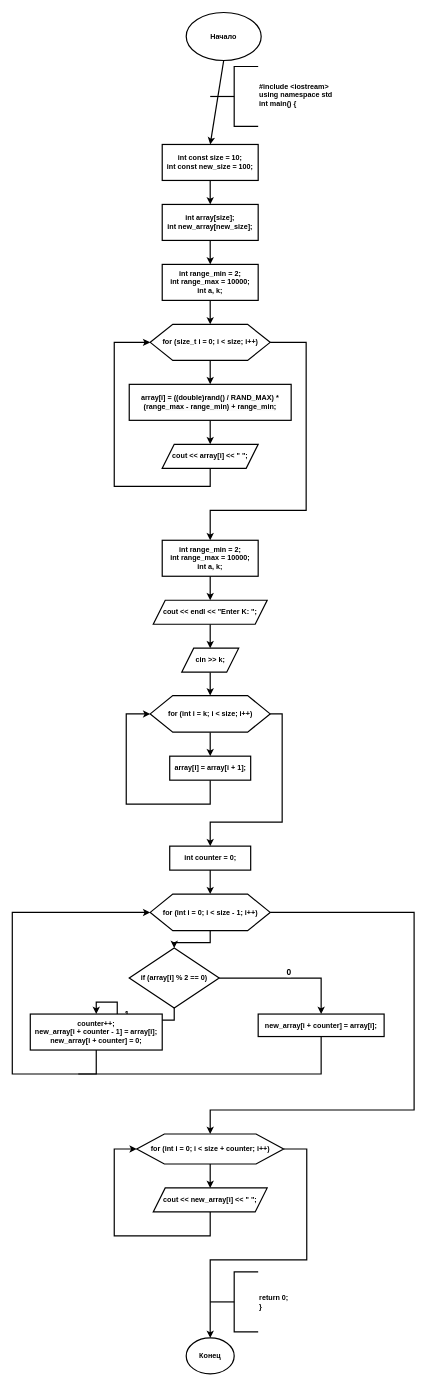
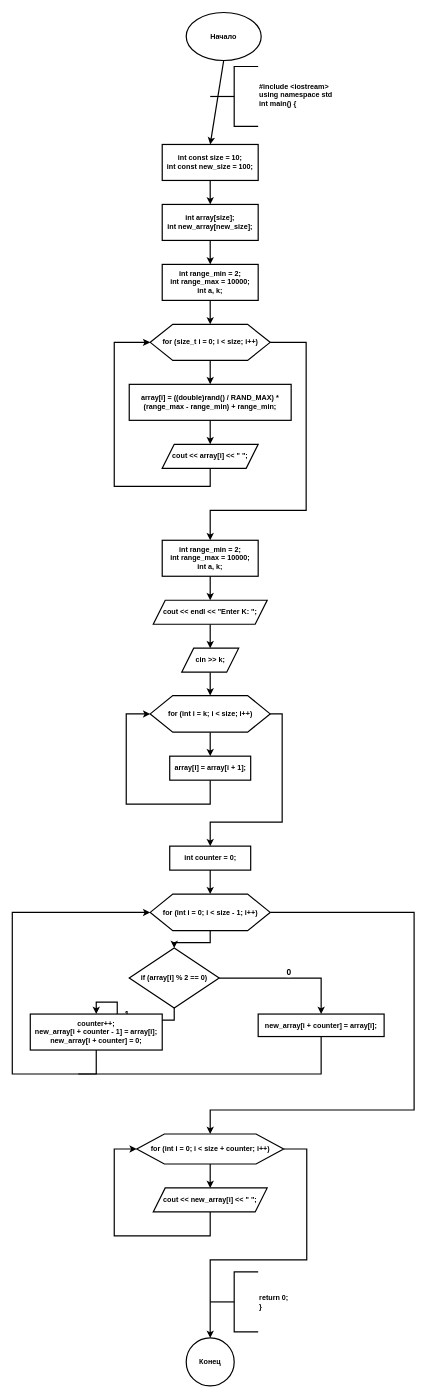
(210, 1356) -> (210, 1362)
